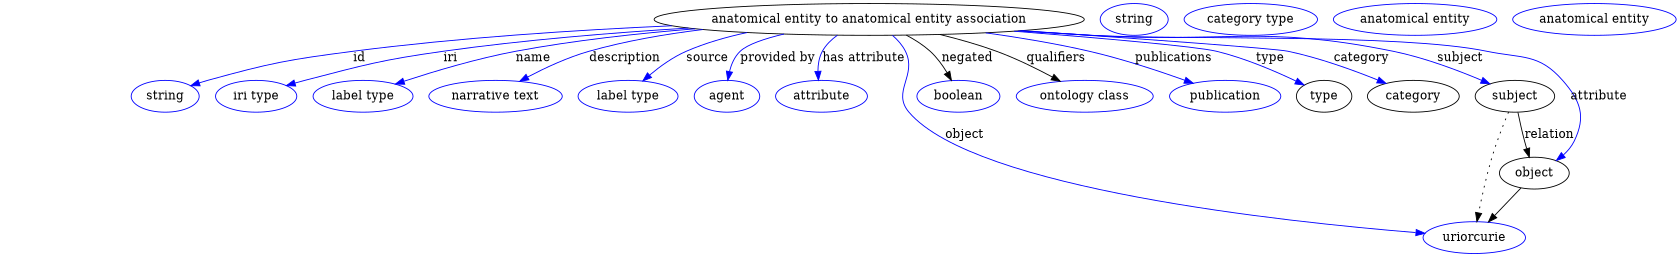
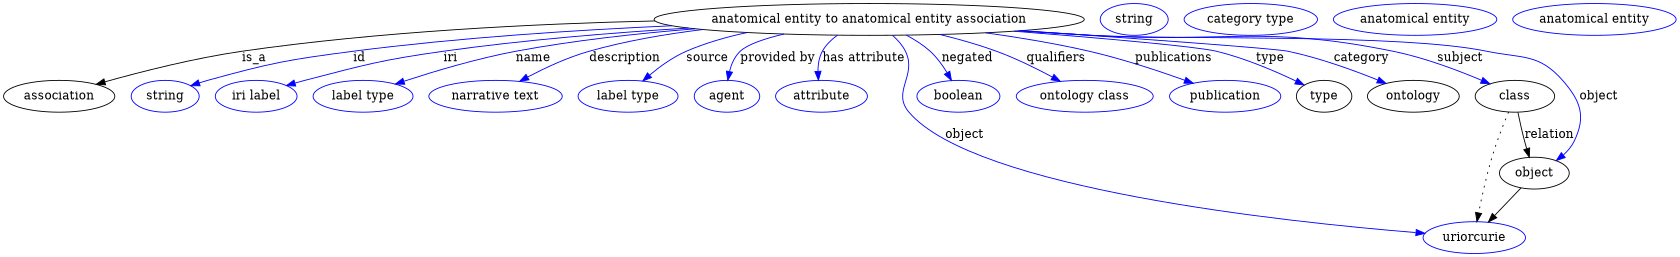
(930, 51) -> (930, 51)
(998, 52) -> (998, 52)
none -> (59, 96)
(256, 96) -> (256, 96)
(1413, 96) -> (1413, 96)
(1515, 96) -> (1515, 96)
(1599, 96) -> (1599, 96)
